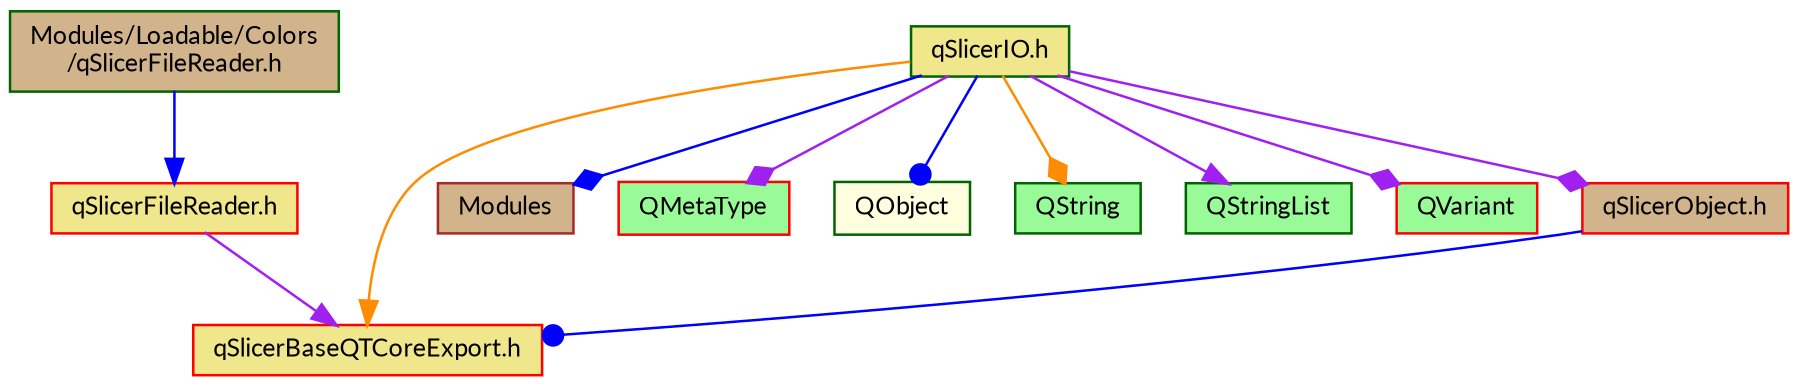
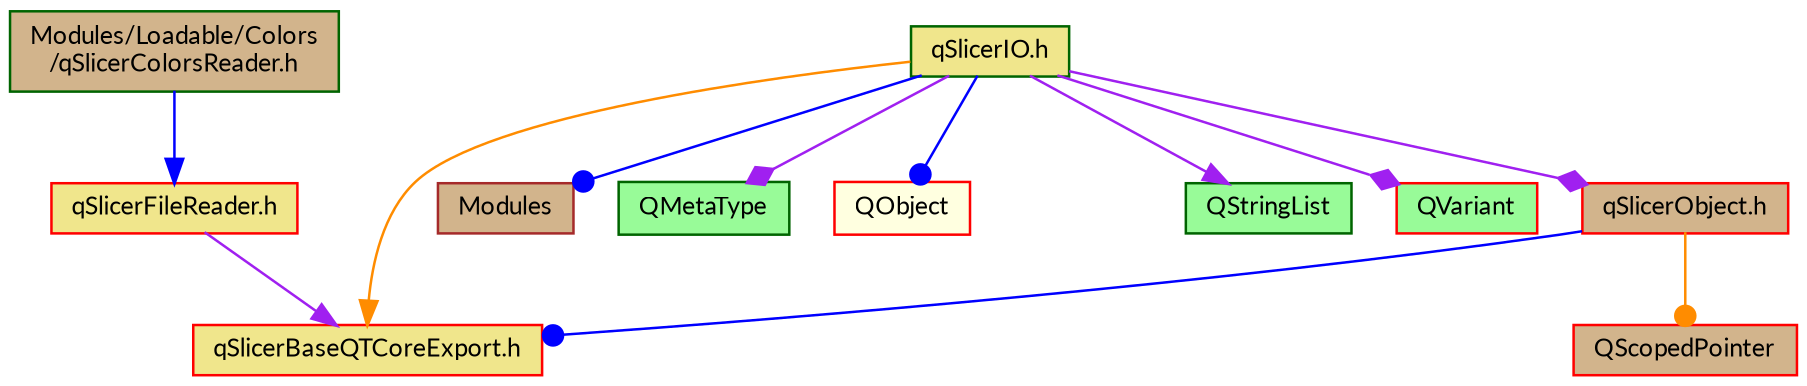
(174, 51) -> (174, 51)
(757, 127) -> (757, 127)
(704, 208) -> (704, 208)
(902, 208) -> (902, 208)
(1078, 208) -> none
none -> (1685, 350)
